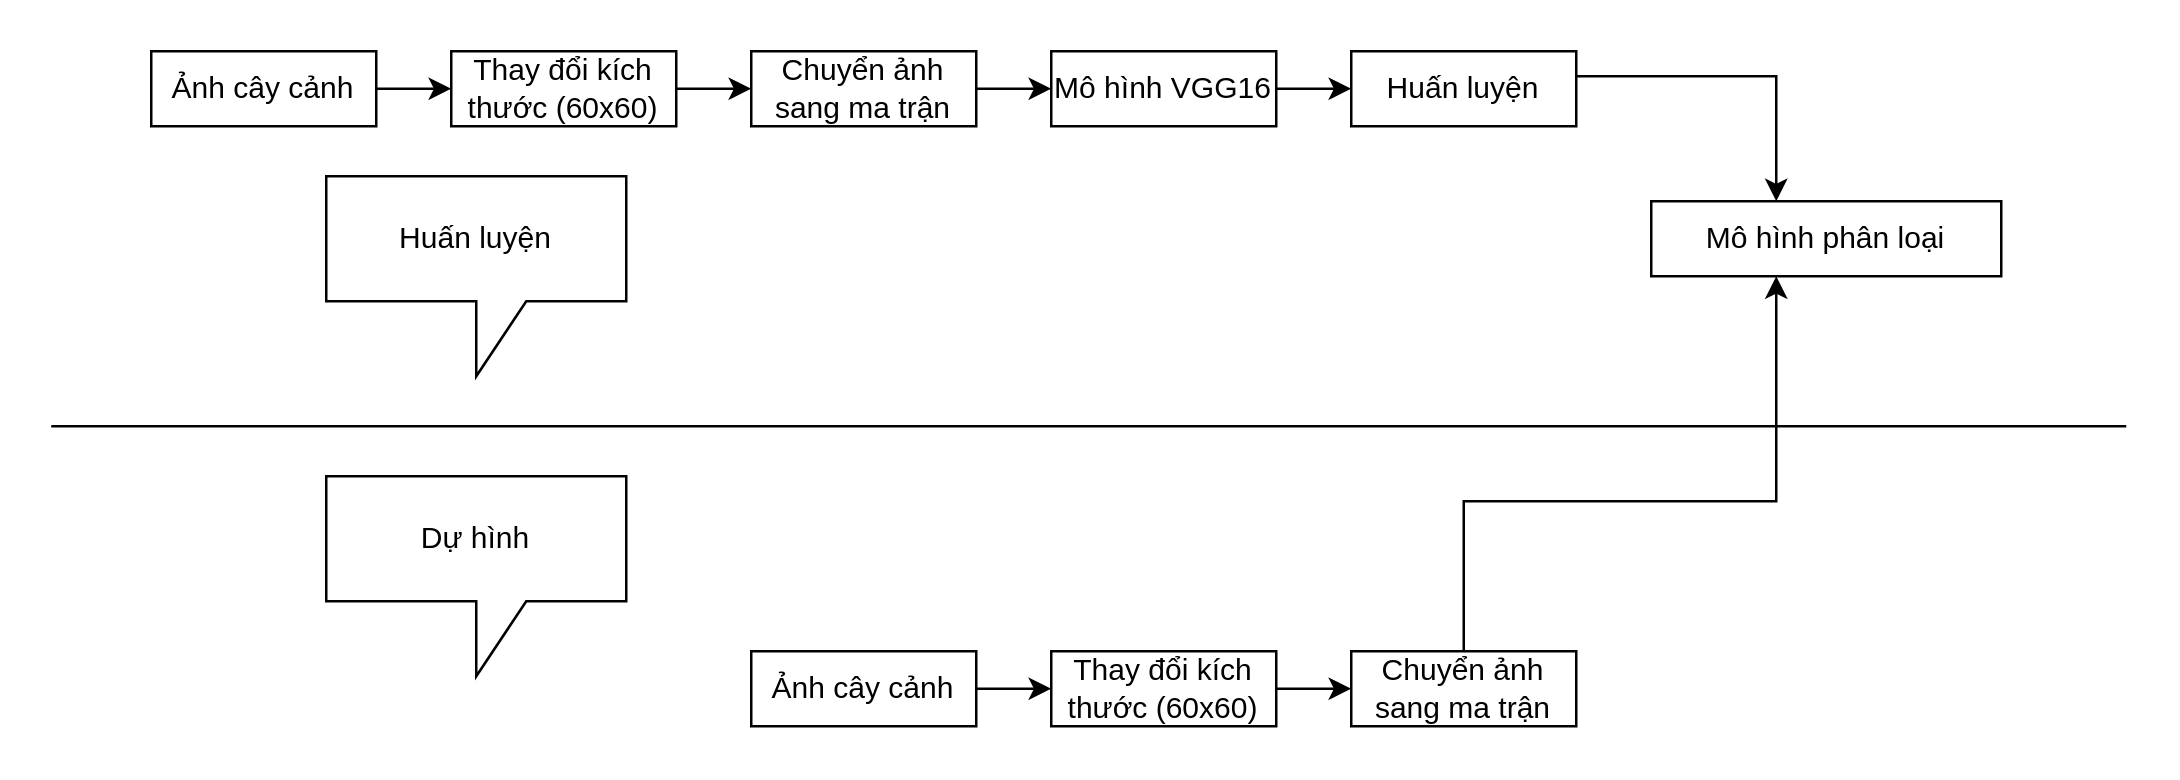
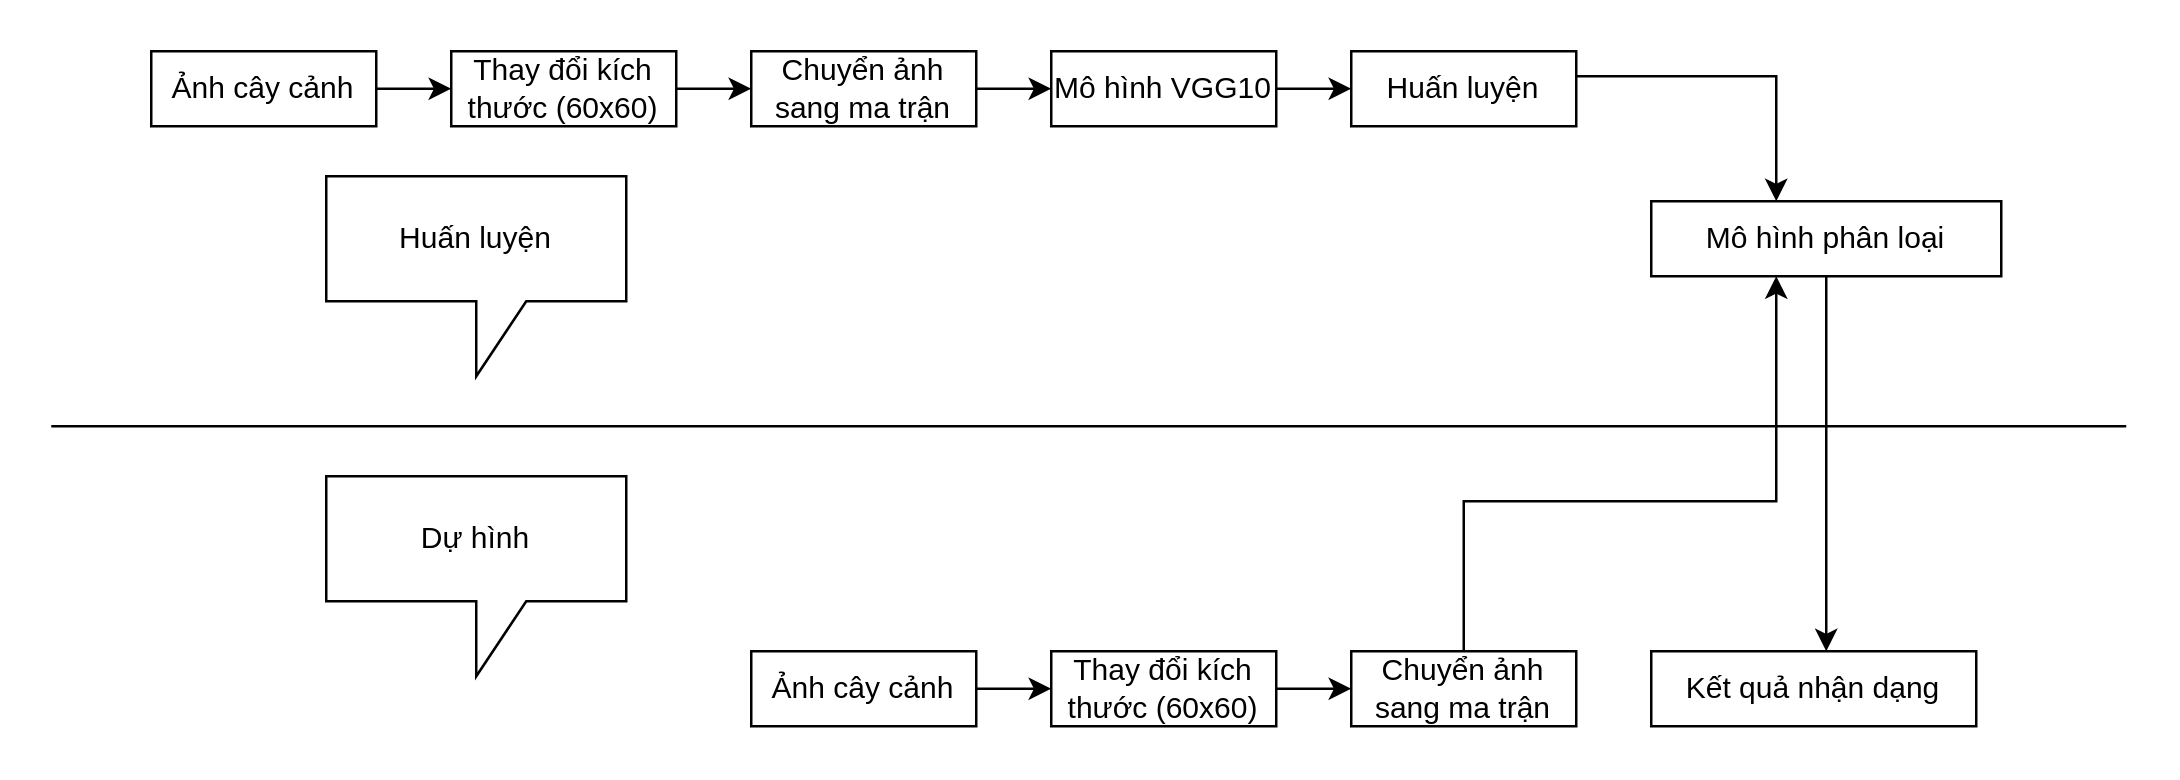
(1164, 89) -> (1164, 89)
none -> (1826, 533)
none -> (1814, 689)
